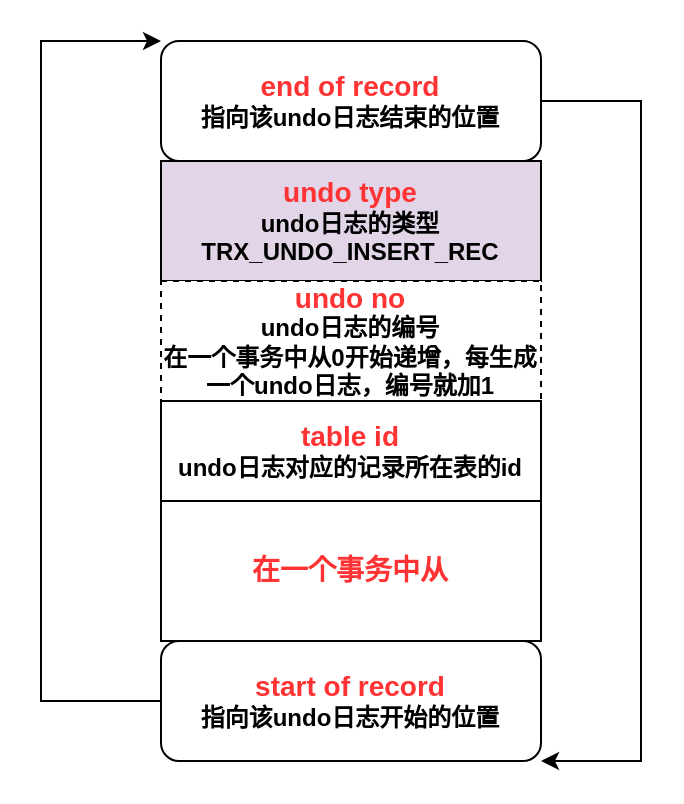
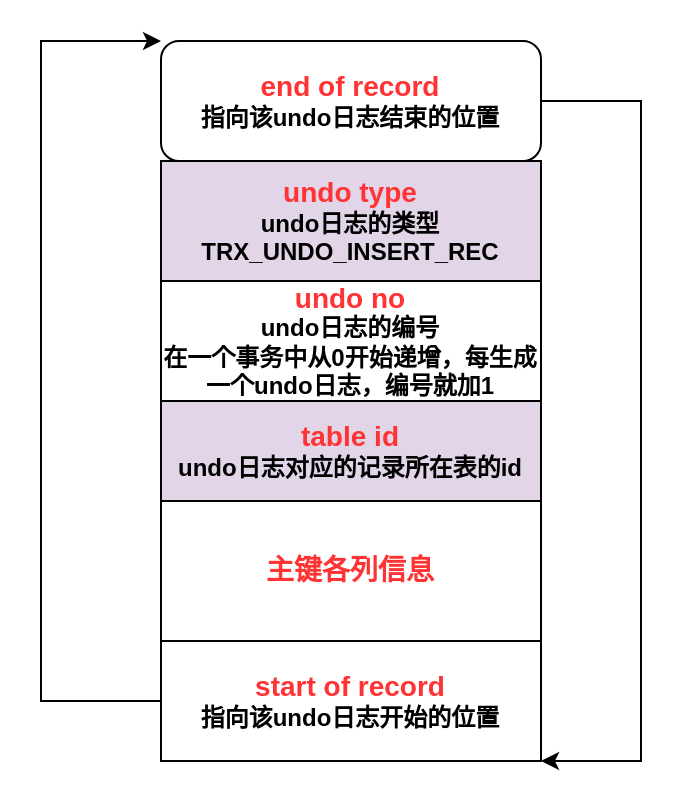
(351, 341) -> (351, 341)
(351, 451) -> (351, 451)
(351, 571) -> (351, 571)
(351, 701) -> (351, 701)
